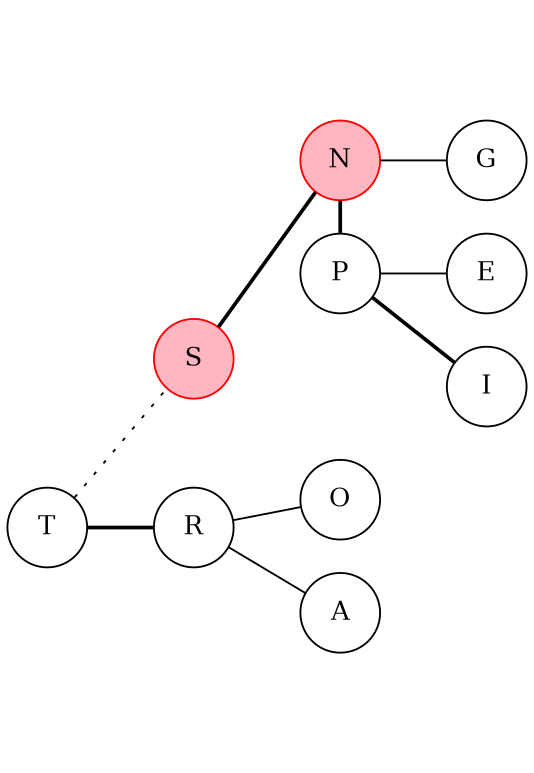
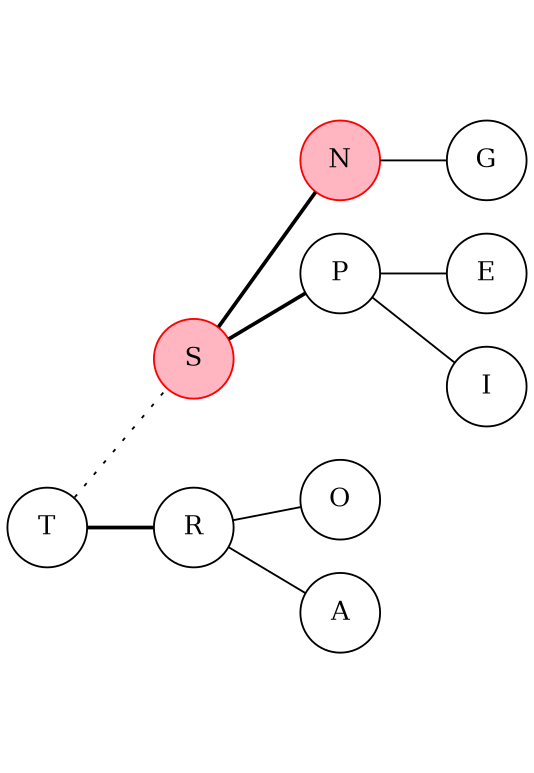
(340, 217) -> (267, 316)
(413, 330) -> (413, 330)
